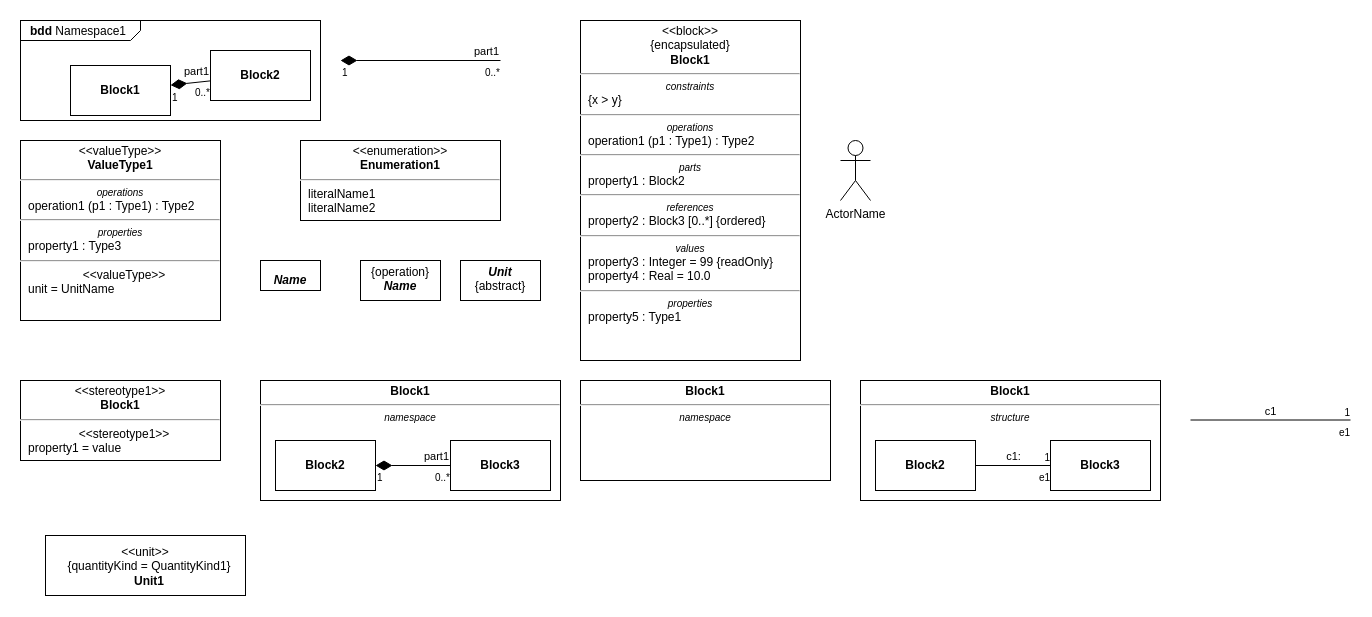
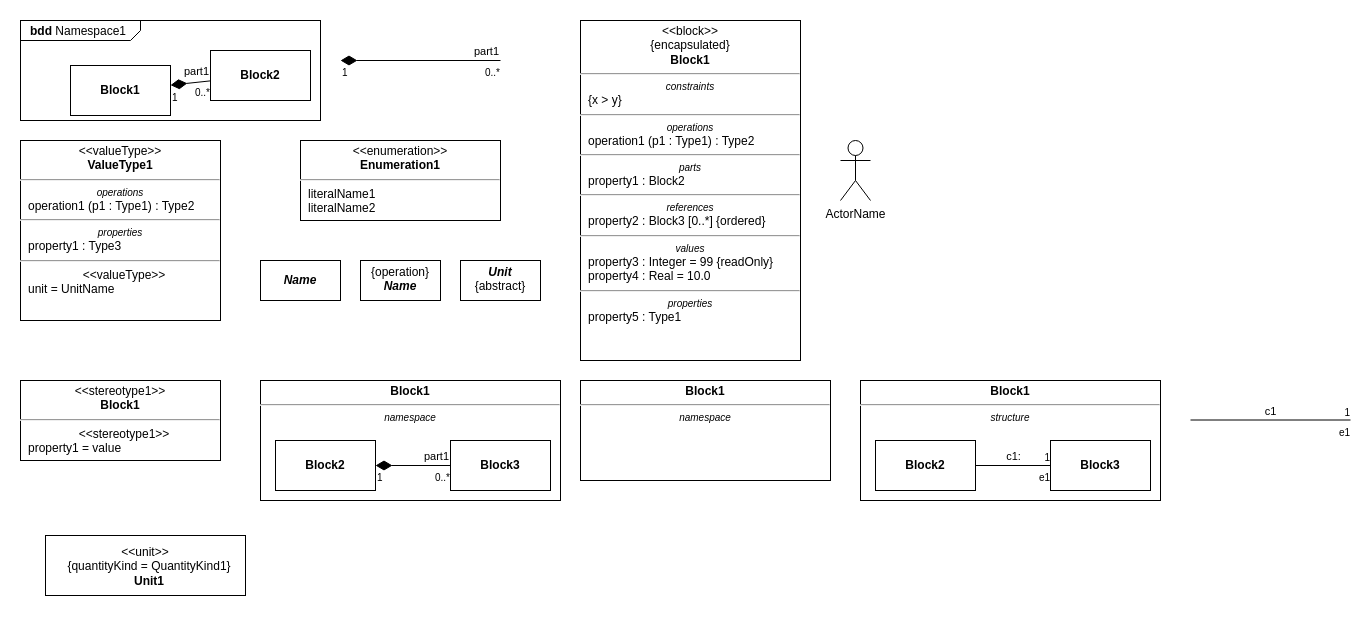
(291, 276) -> (301, 281)
